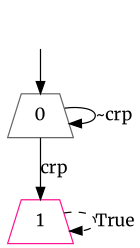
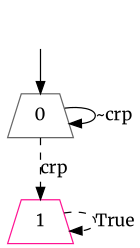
(40, 163) -> (40, 163)
